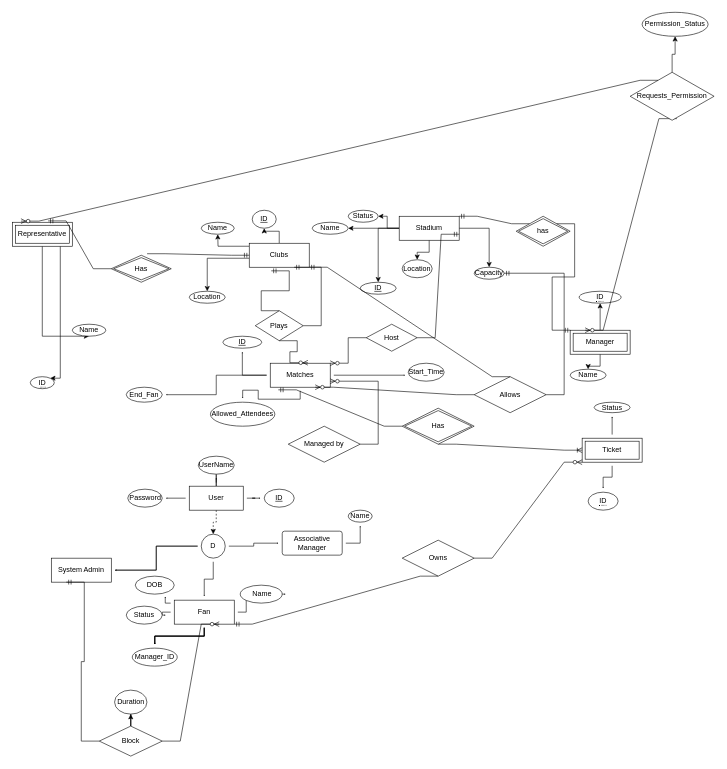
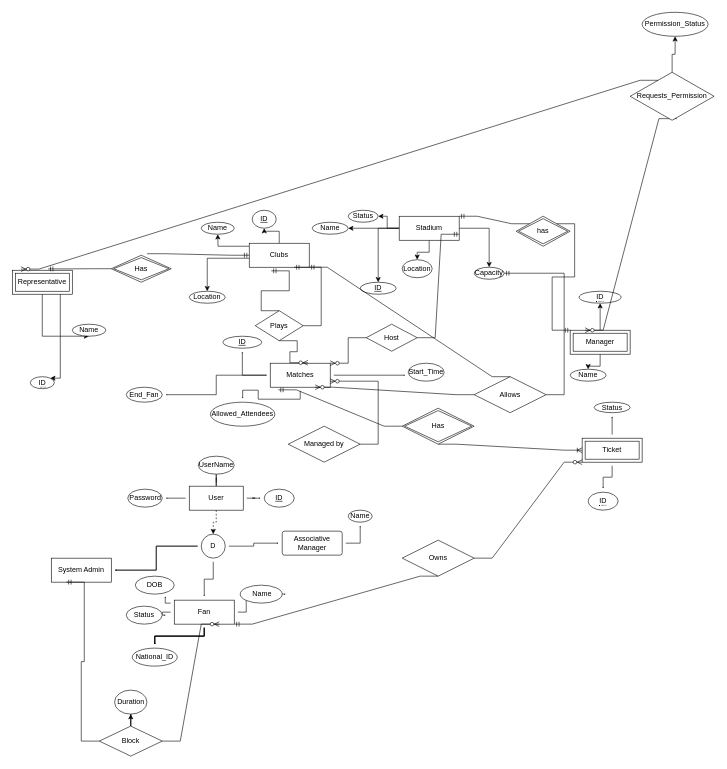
(42, 234) -> (42, 282)
(155, 657) -> (155, 657)
